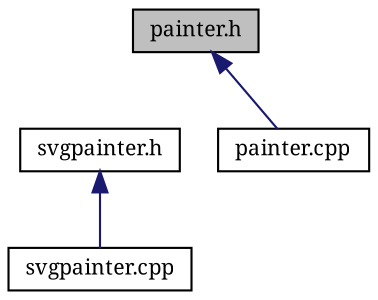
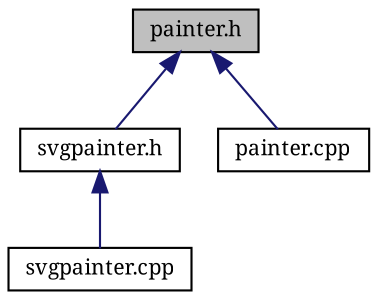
none -> (141, 99)
